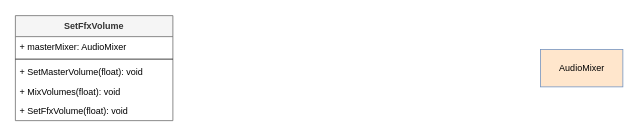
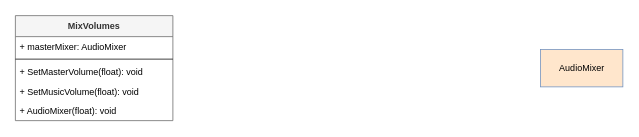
(94, 26) -> (94, 26)
(74, 92) -> (84, 92)
(81, 111) -> (74, 111)
